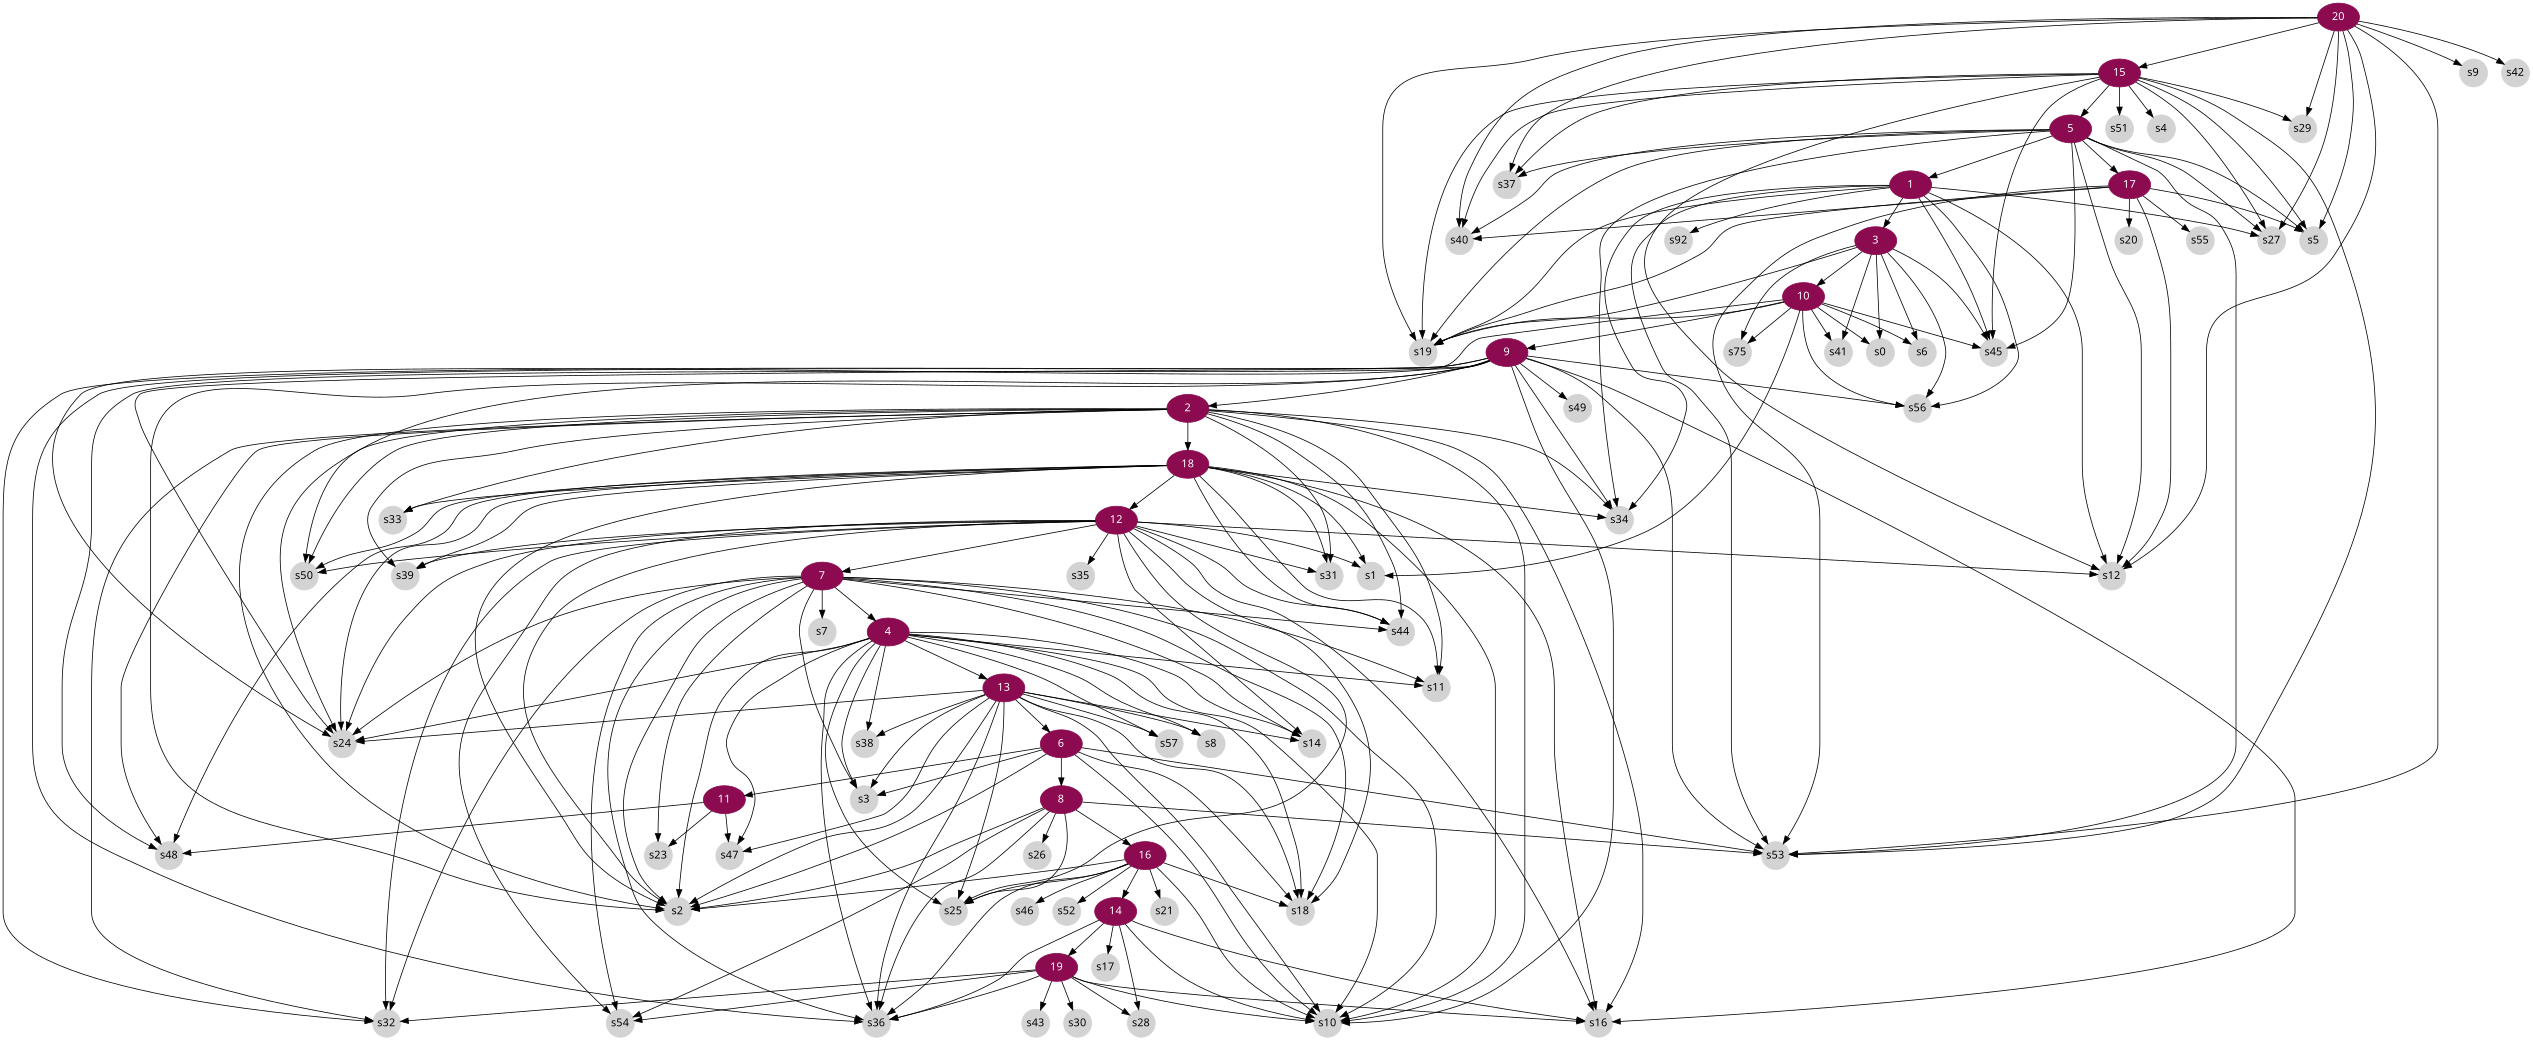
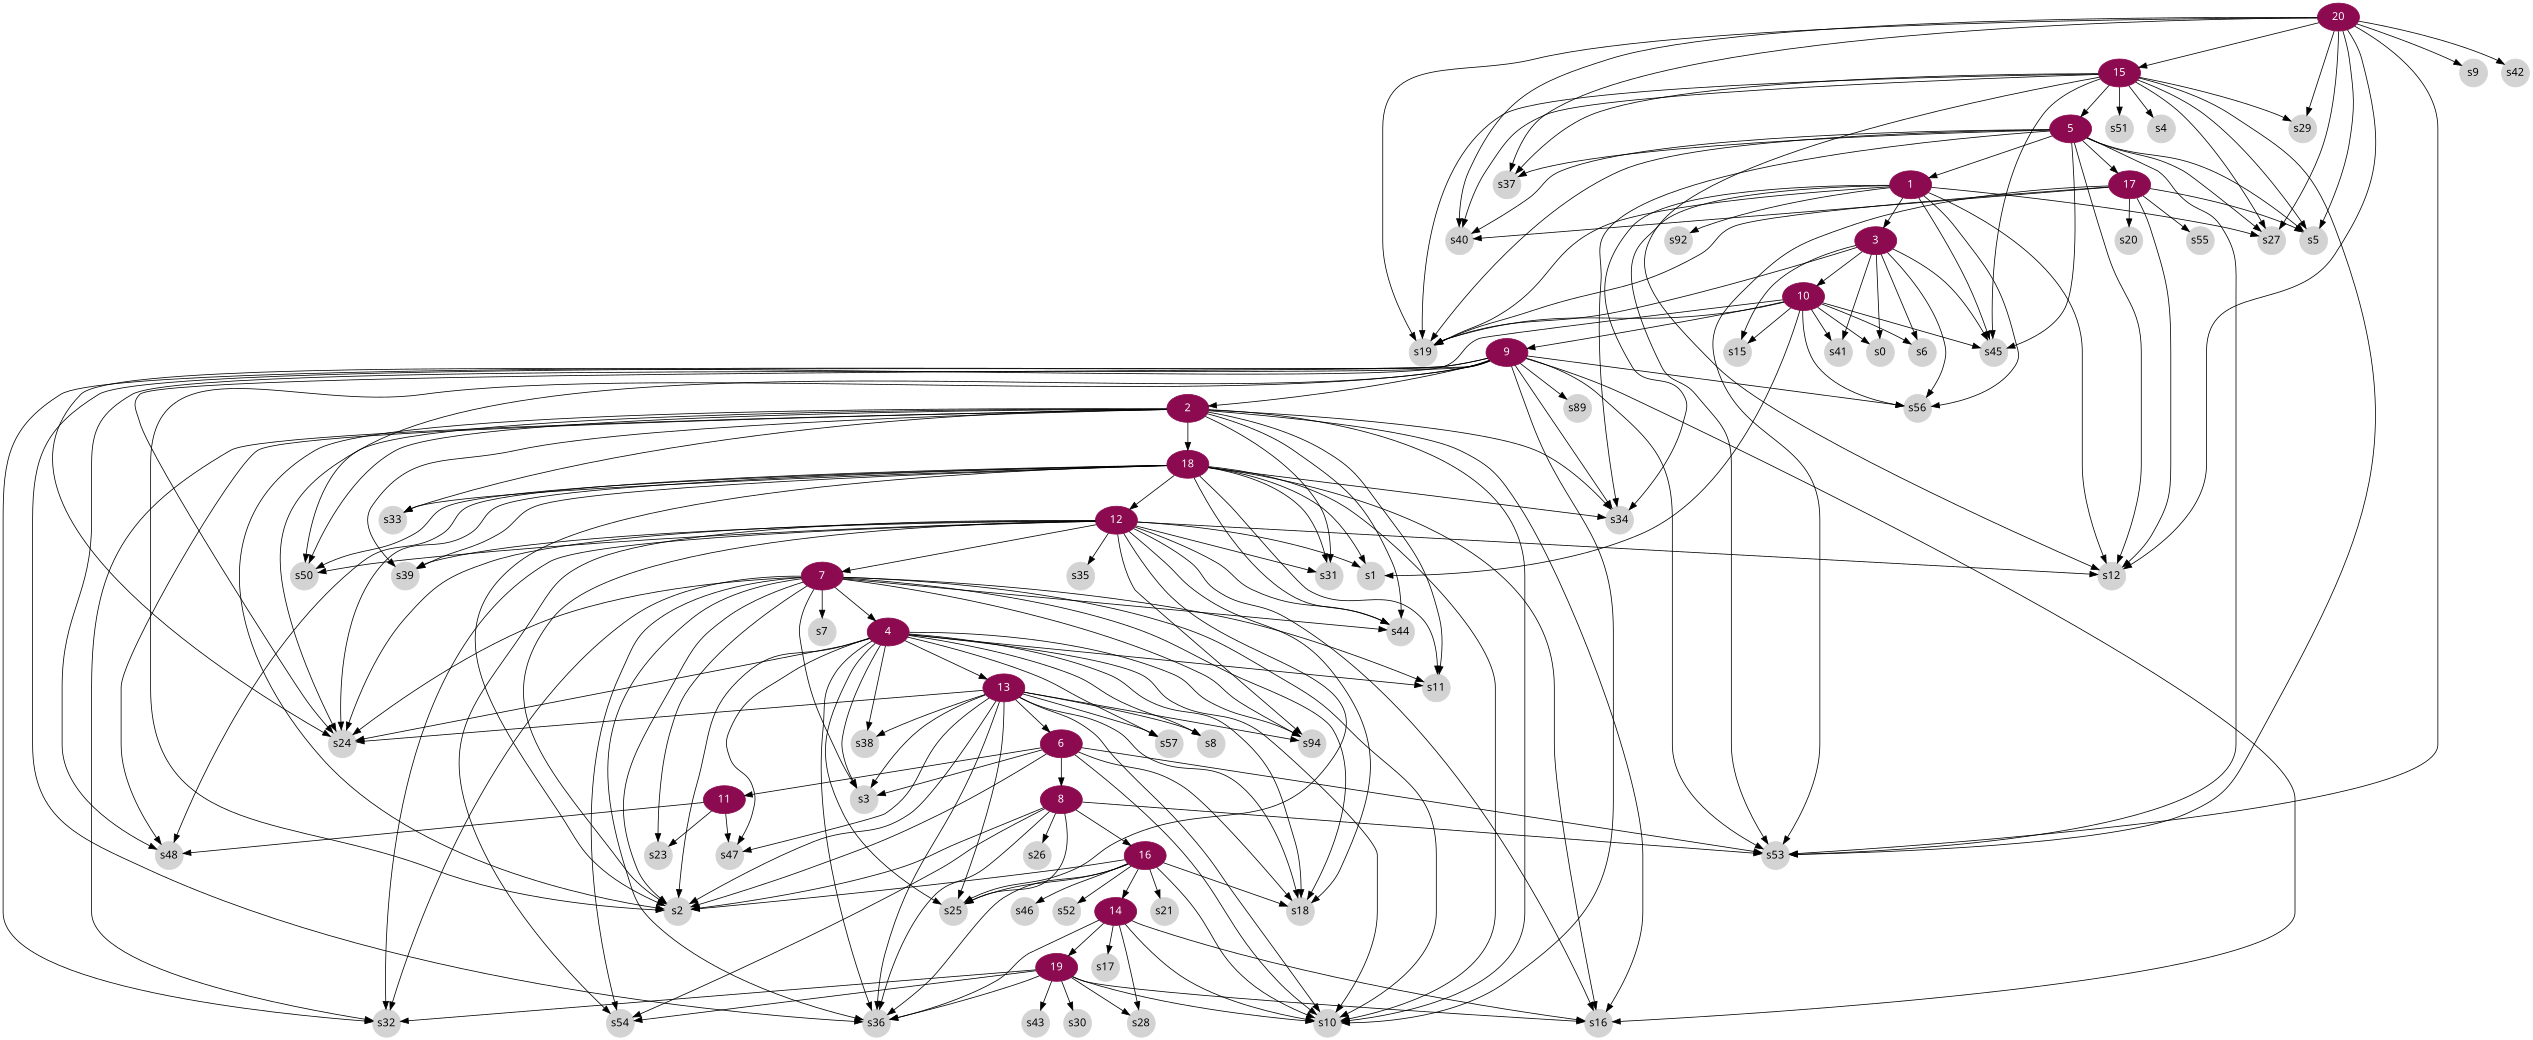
(1738, 352) -> (1738, 352)
(1578, 408) -> (1578, 408)
(1312, 744) -> (1312, 744)
